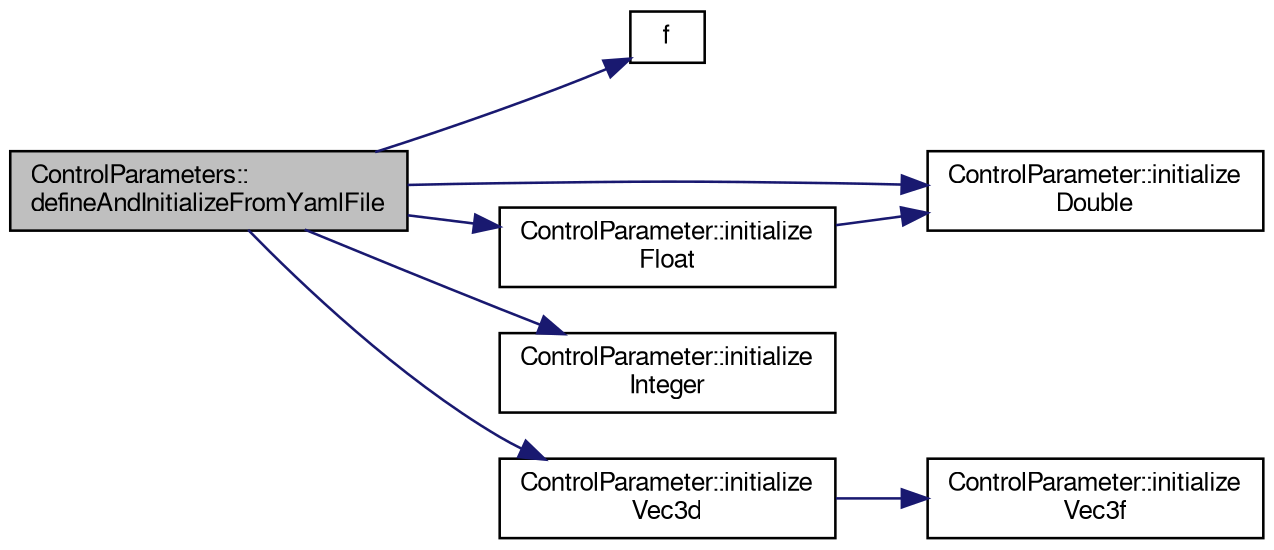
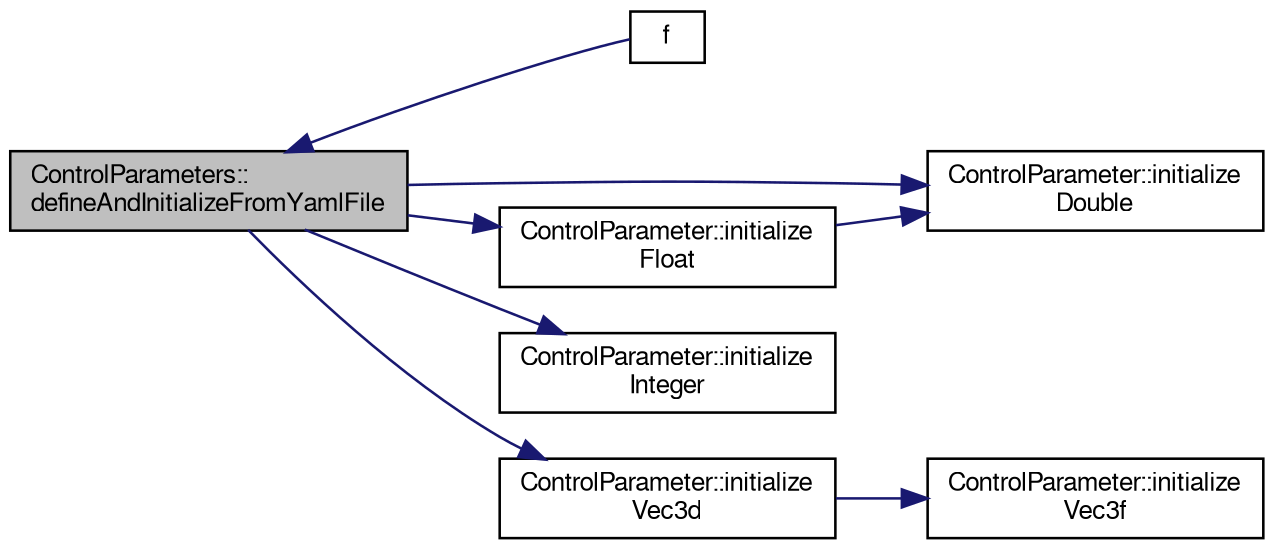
(492, 113) -> (469, 87)
